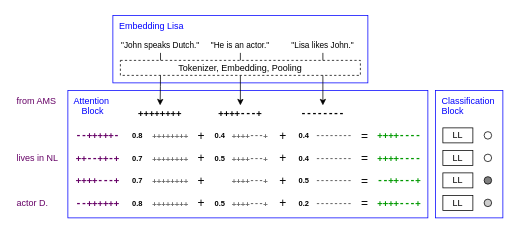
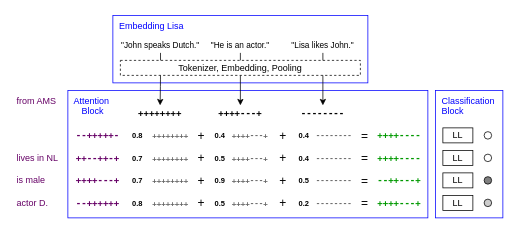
none -> (38, 180)
none -> (220, 180)
